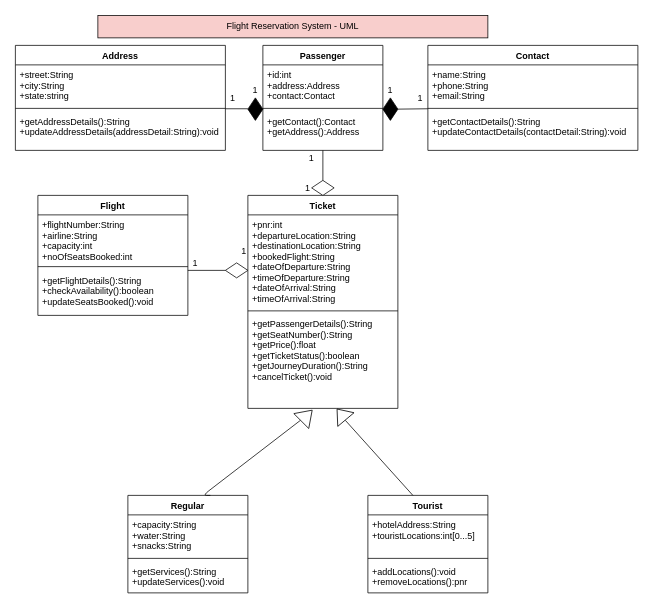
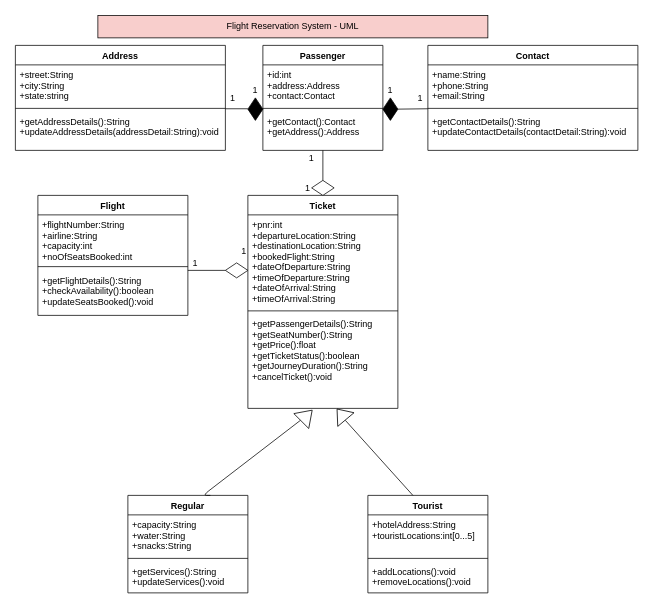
(419, 572) -> (419, 572)
